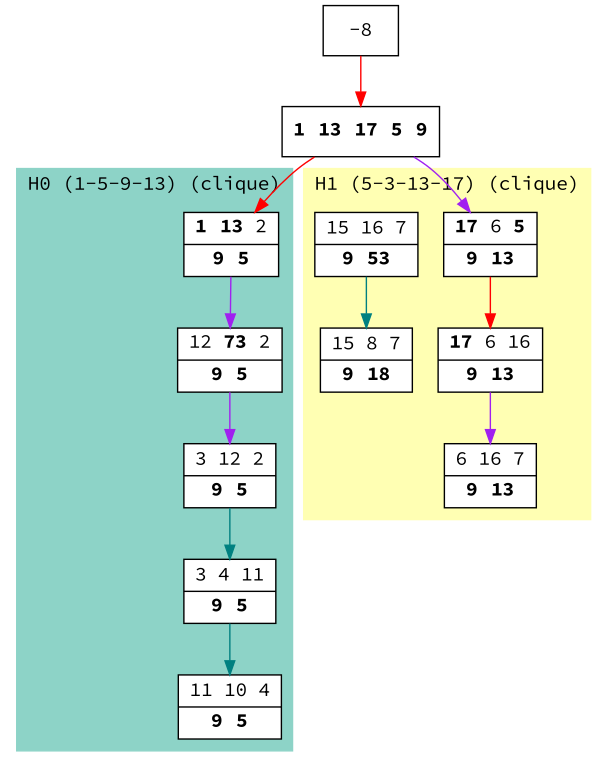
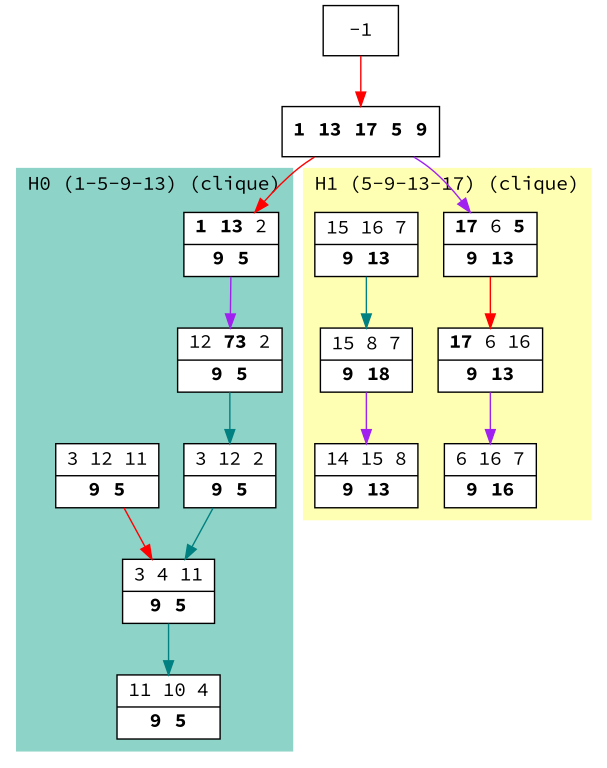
(361, 31) -> (361, 31)
(447, 185) -> (447, 185)
(379, 258) -> (379, 258)
(230, 411) -> (230, 411)
none -> (107, 476)
none -> (366, 476)
(503, 490) -> (503, 490)
